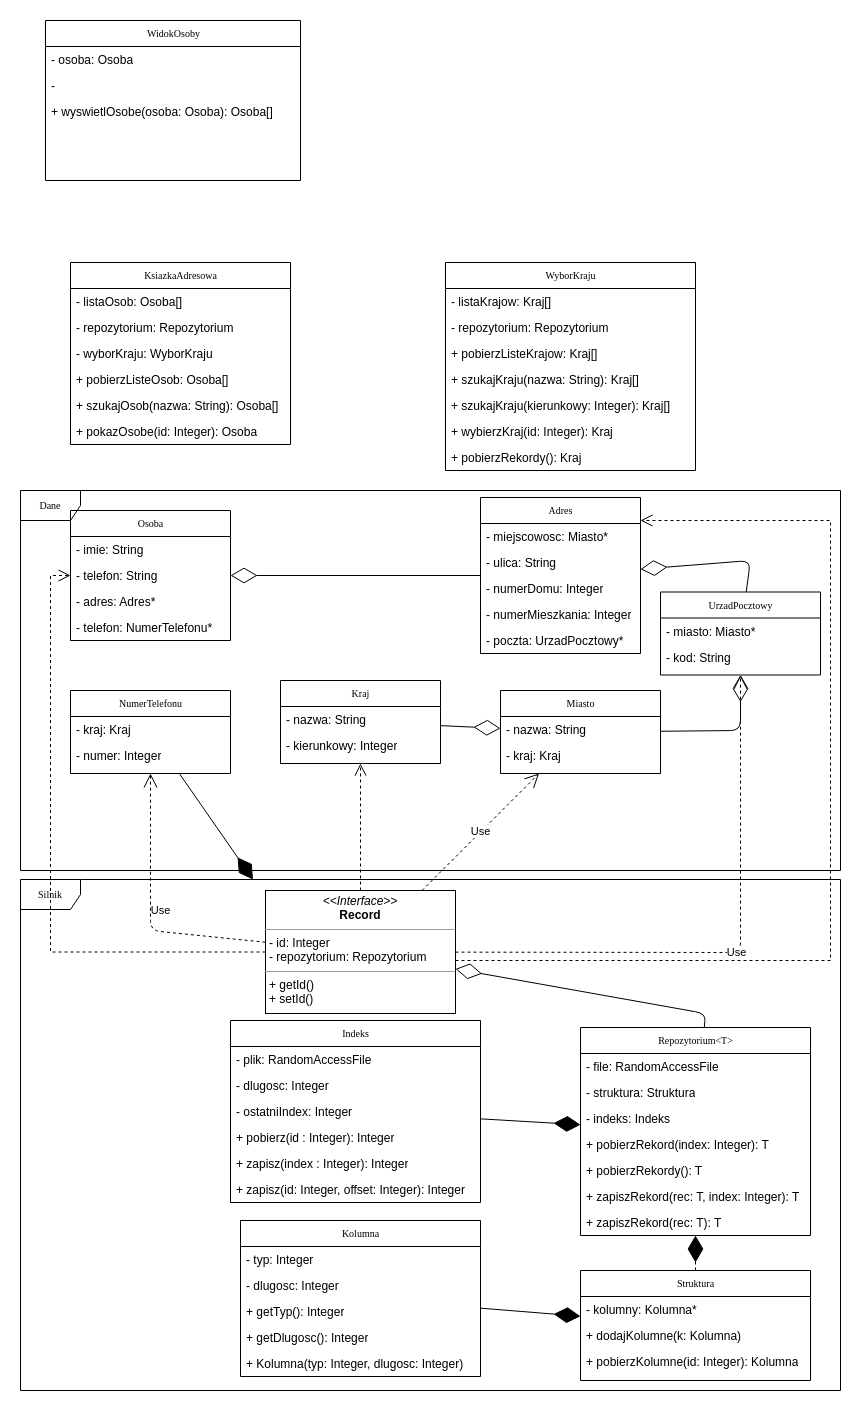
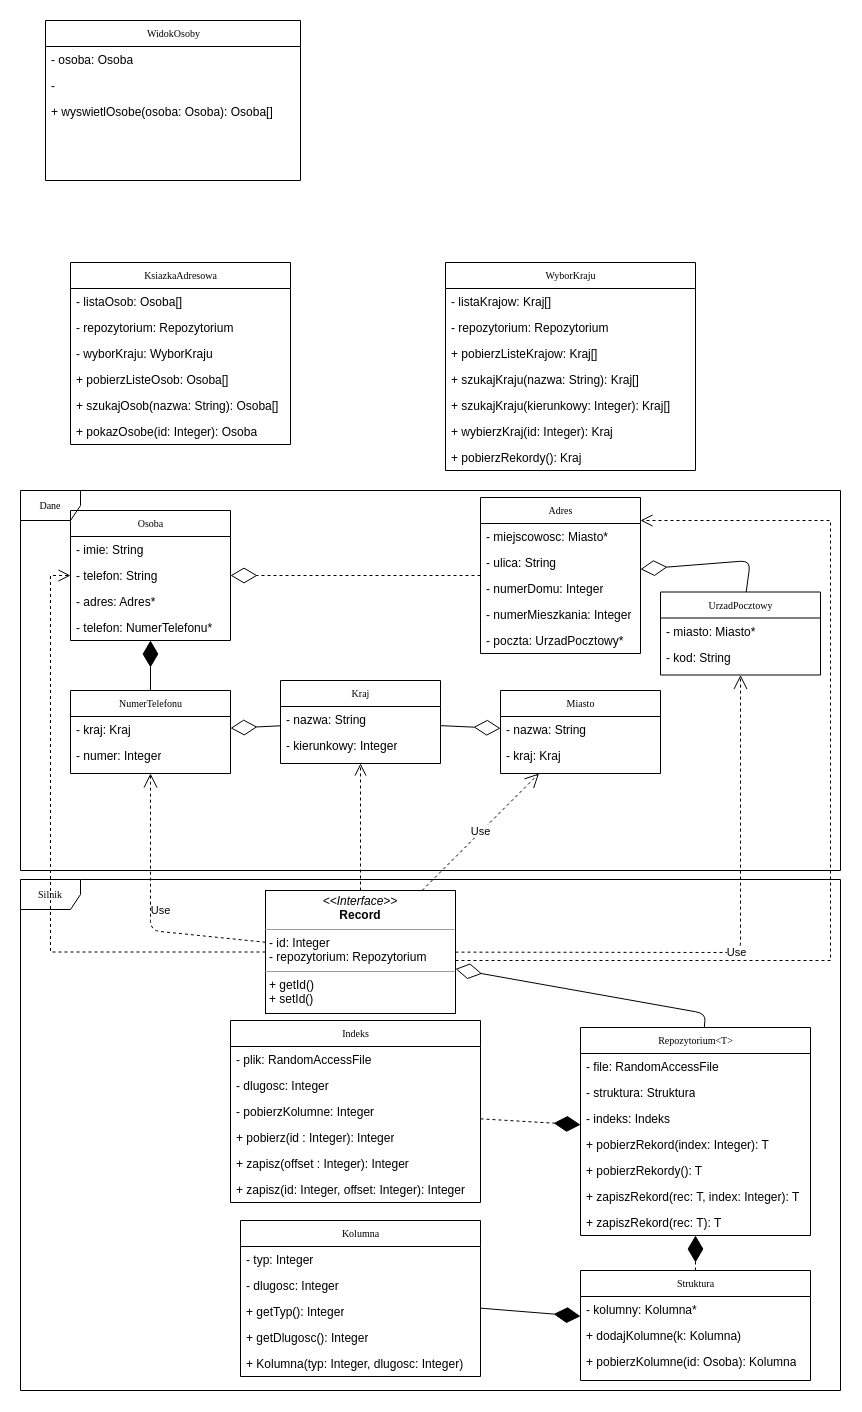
(368, 576) -> (368, 576)
none -> (268, 726)
(698, 731) -> none
(208, 815) -> (151, 677)
(308, 1113) -> (313, 1113)
(517, 1121) -> (517, 1121)
(338, 1165) -> (343, 1165)
(697, 1370) -> (693, 1363)
